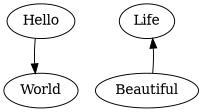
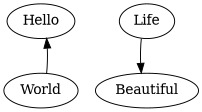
(35, 51) -> (47, 61)
(153, 61) -> (141, 51)
